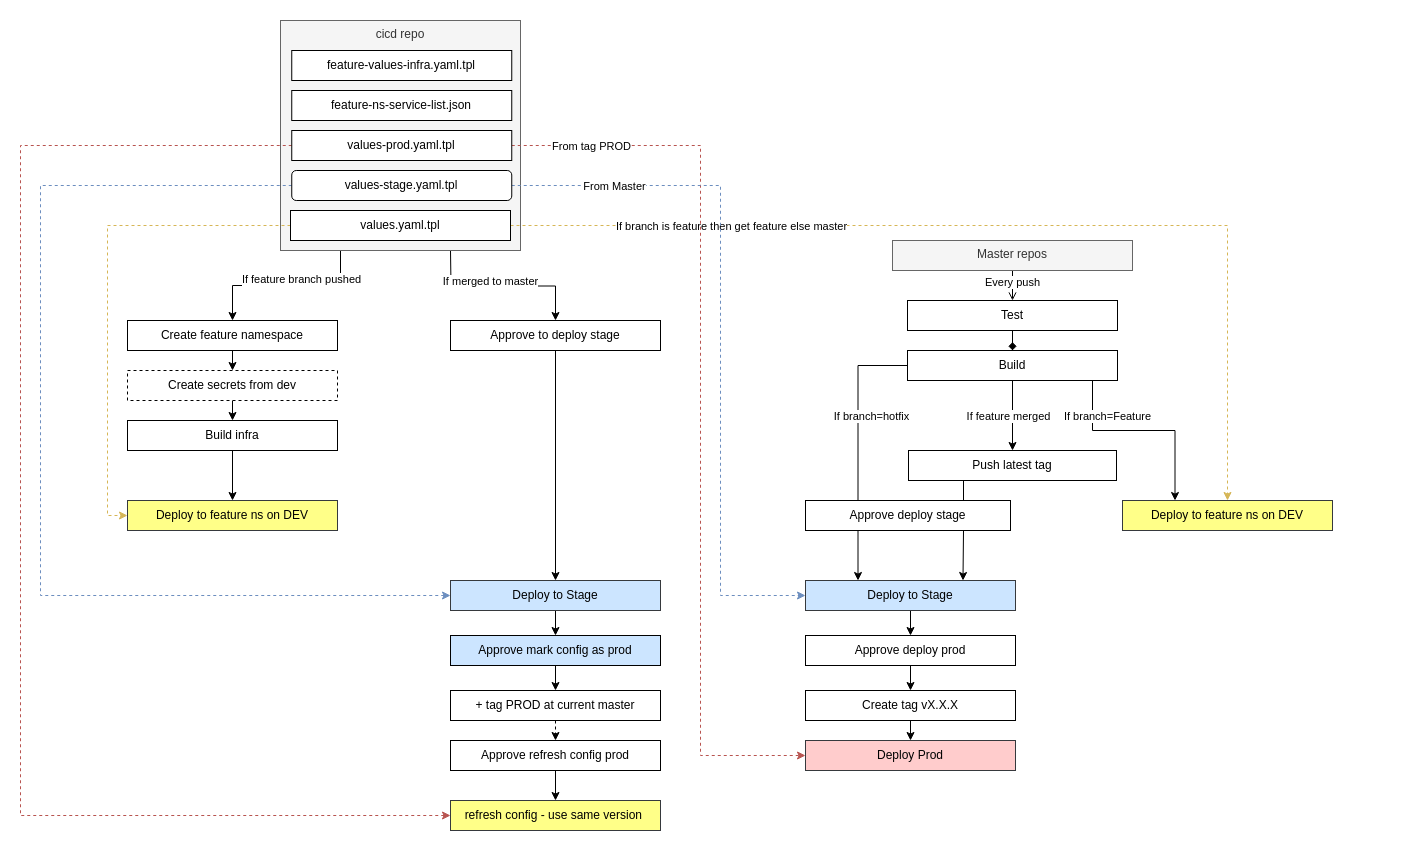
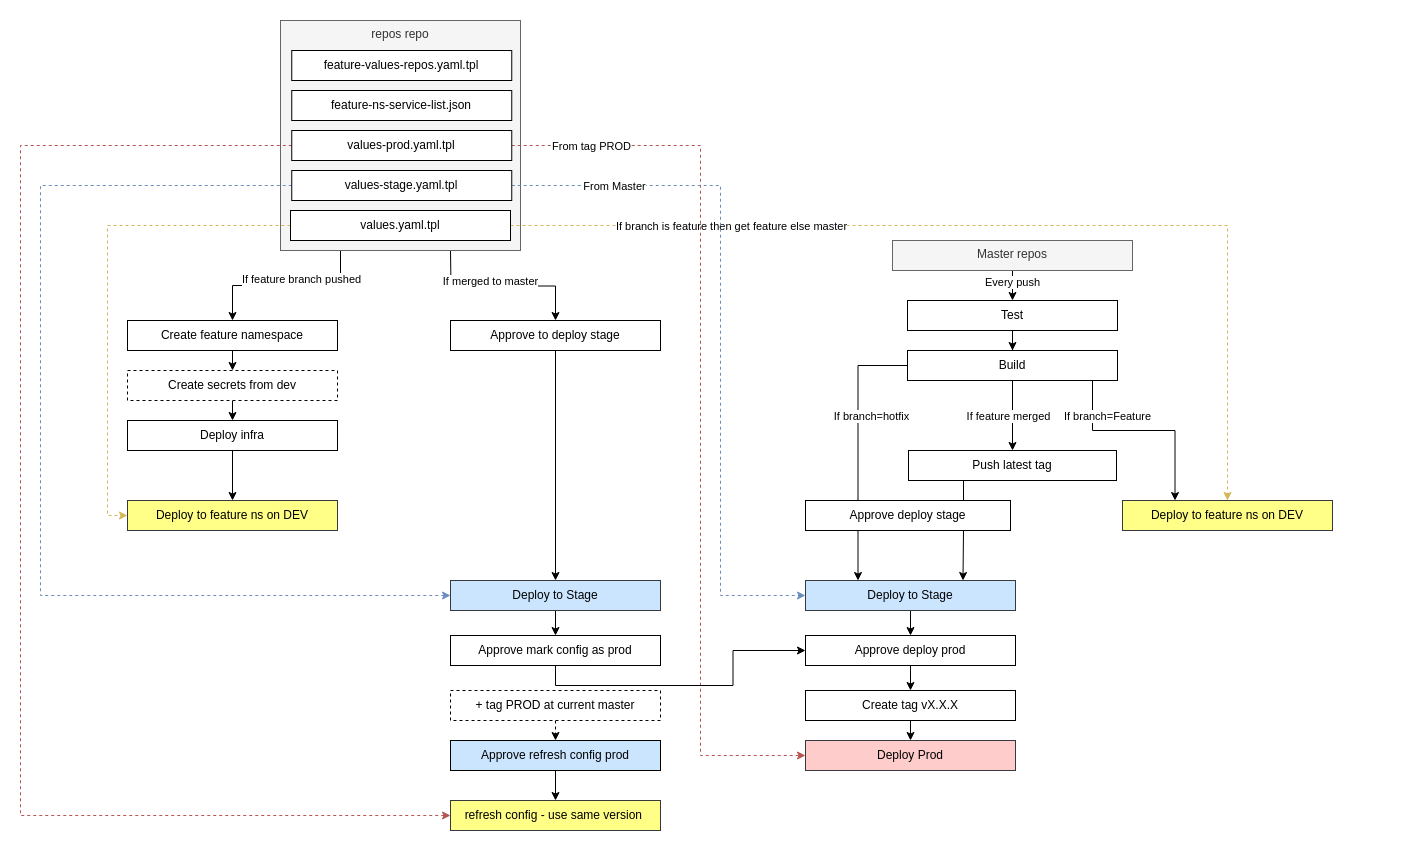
(401, 35) -> (401, 35)
(402, 66) -> (402, 66)
(402, 186) -> (402, 186)
(1013, 294) -> (1013, 292)
(1013, 342) -> (1013, 342)
(233, 436) -> (233, 436)
(556, 651) -> (556, 651)
(556, 682) -> (692, 686)
(556, 706) -> (556, 706)
(556, 756) -> (556, 756)
